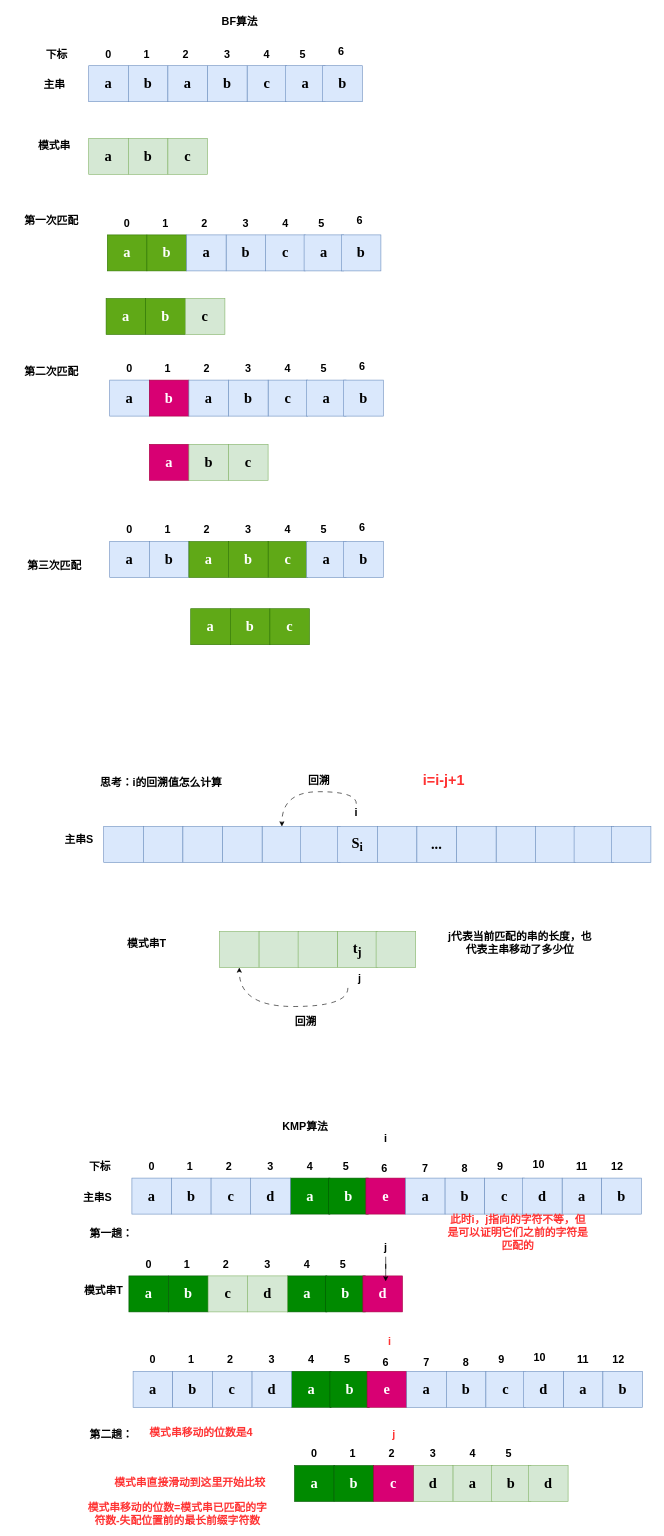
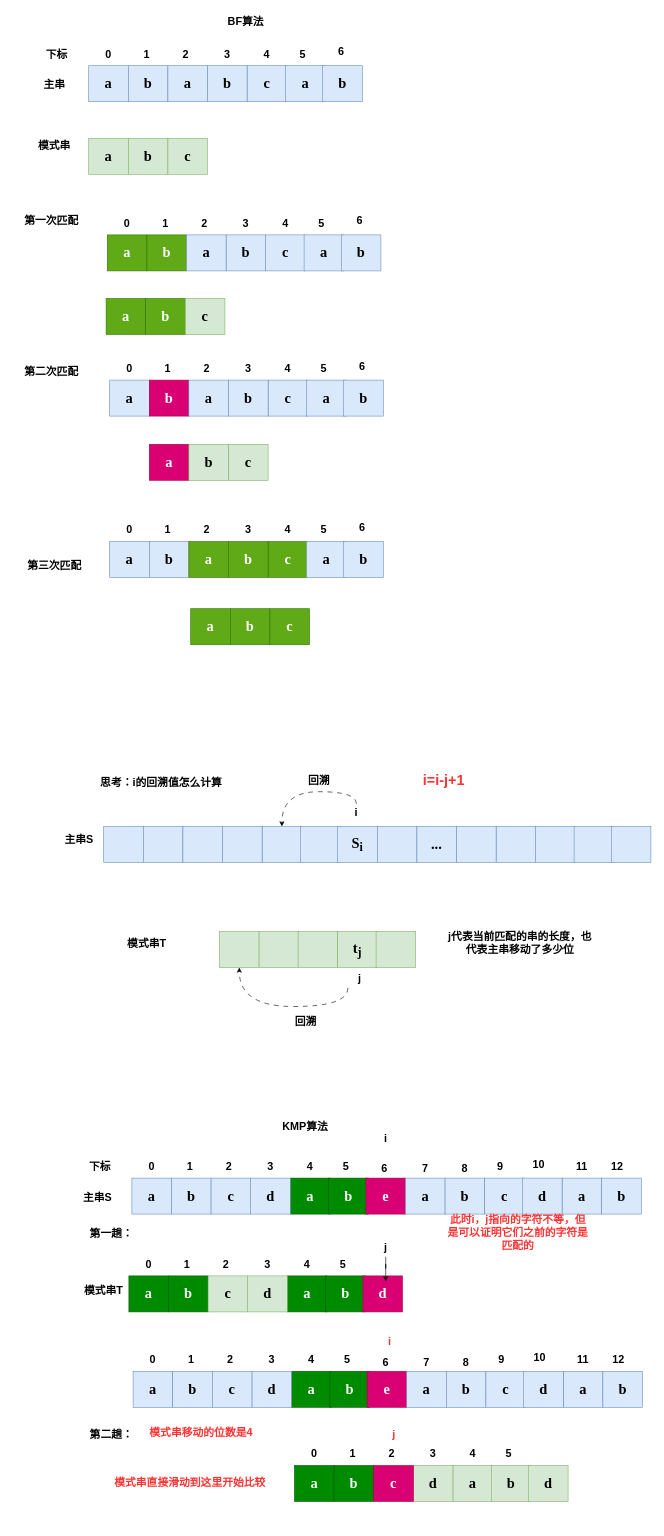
(240, 21) -> (246, 21)
(177, 1514) -> none
